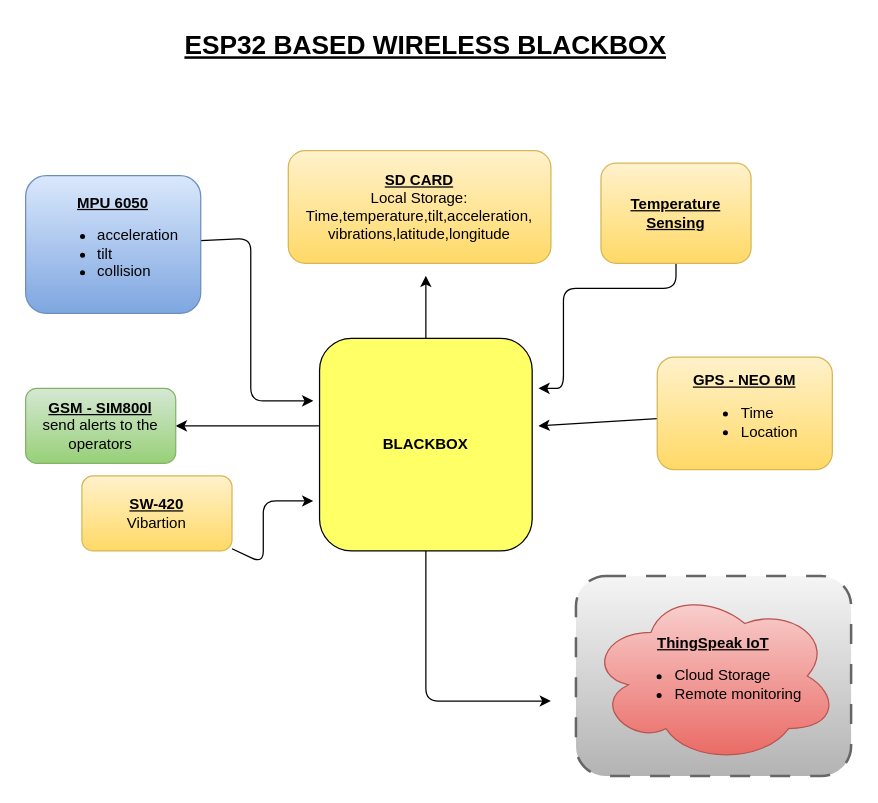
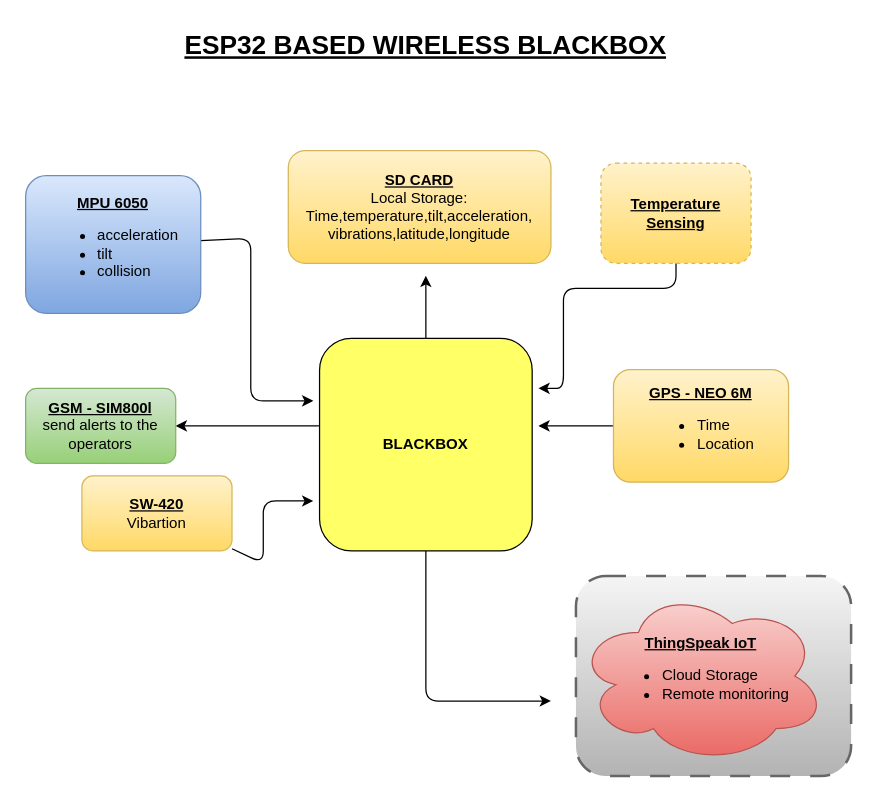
(676, 213) -> (676, 213)
(744, 413) -> (701, 426)
(713, 676) -> (701, 676)
